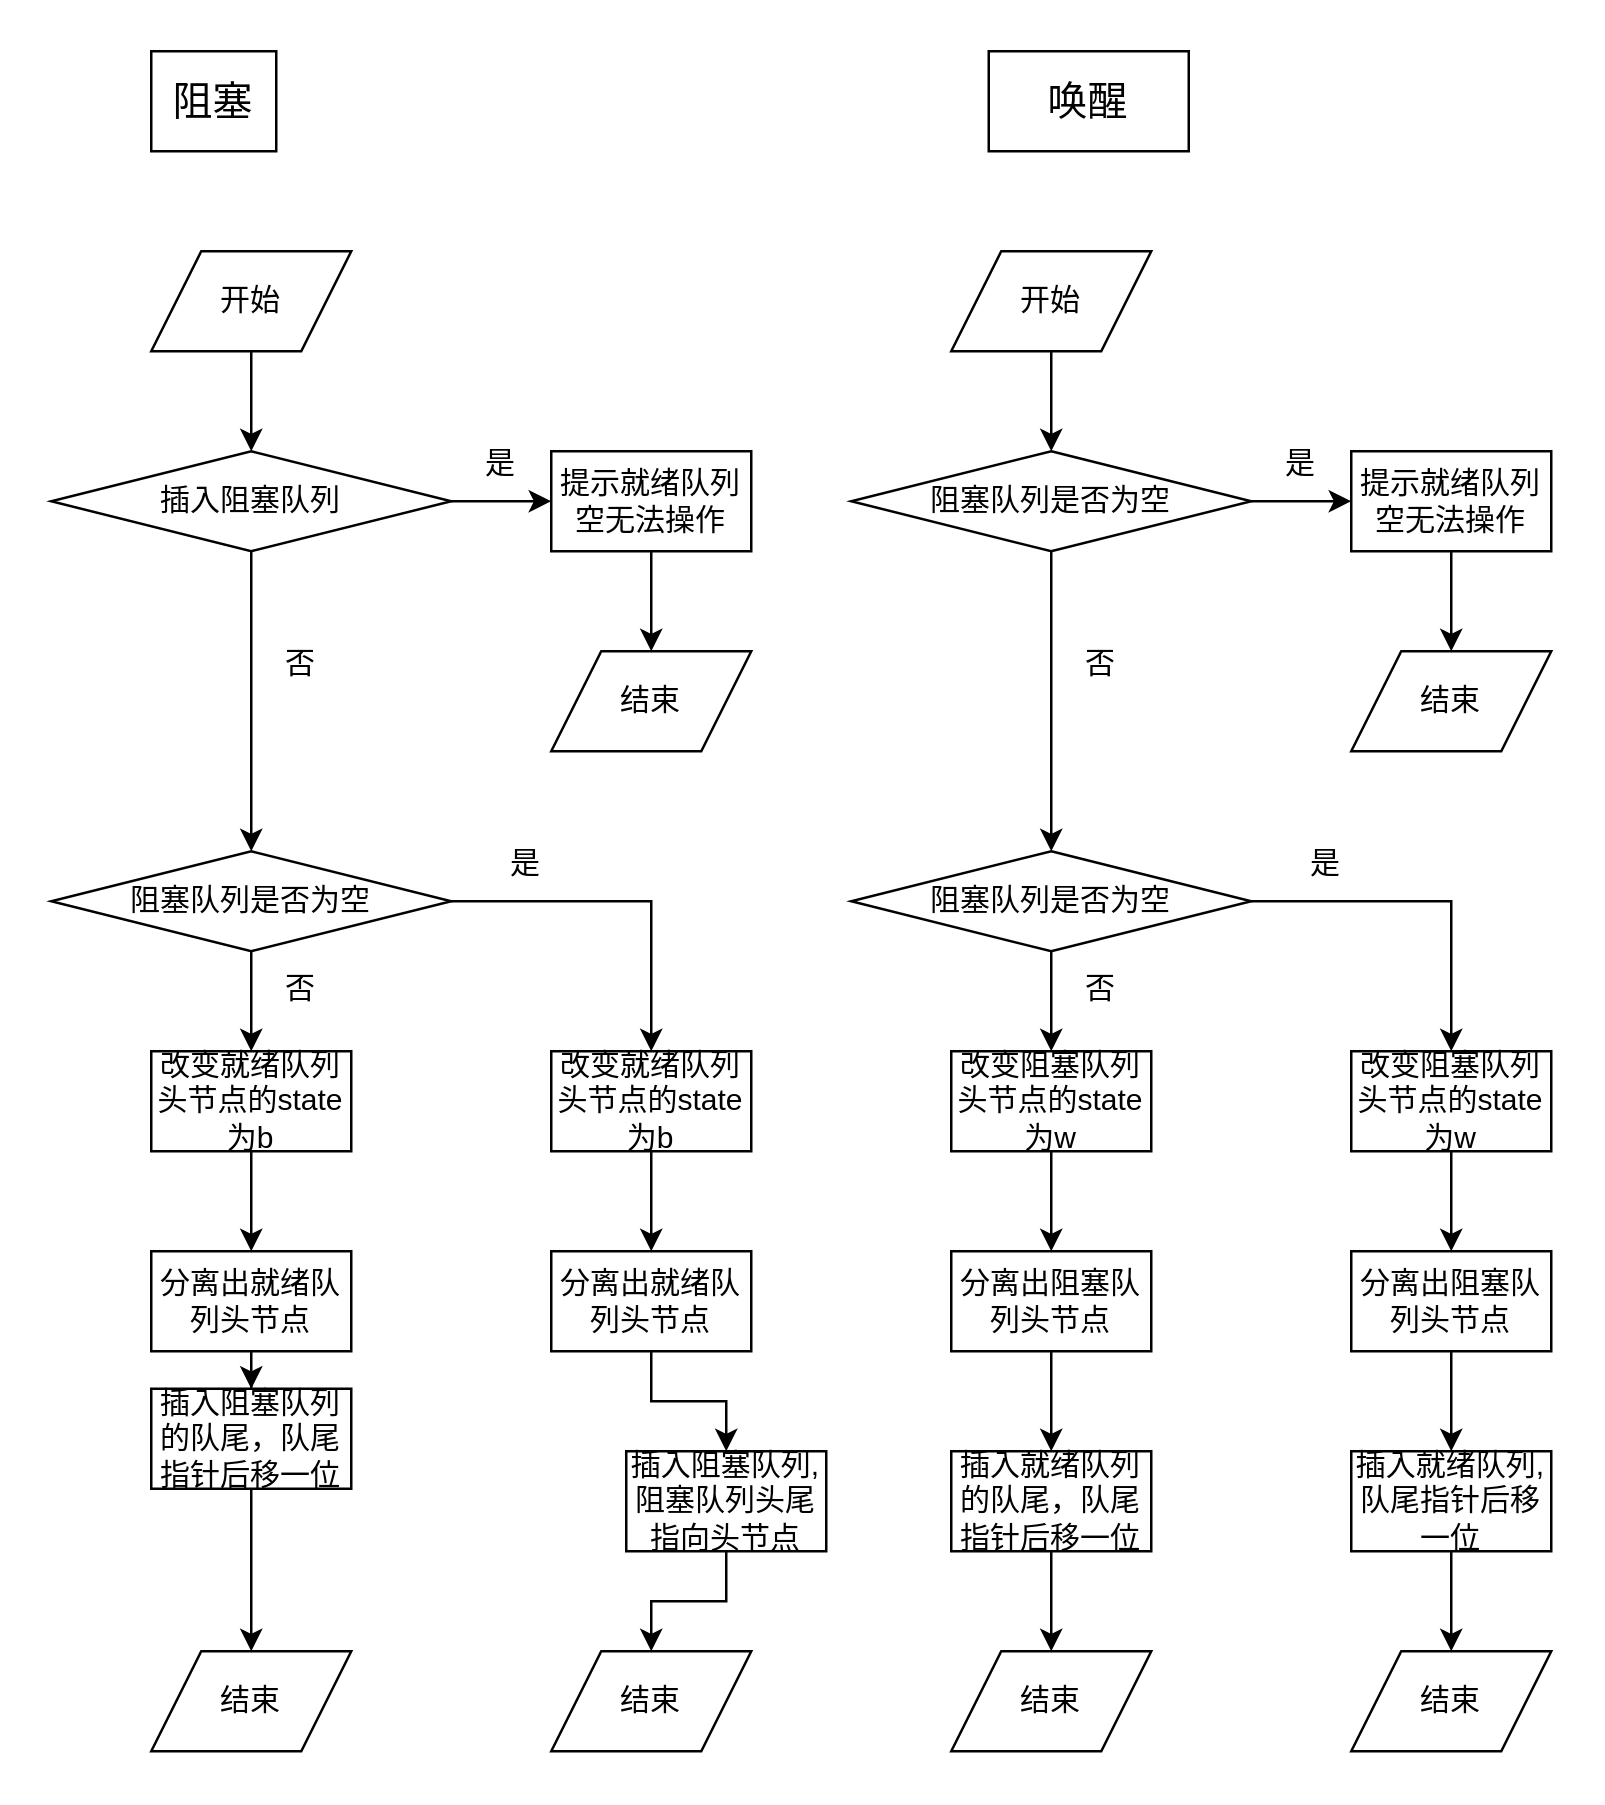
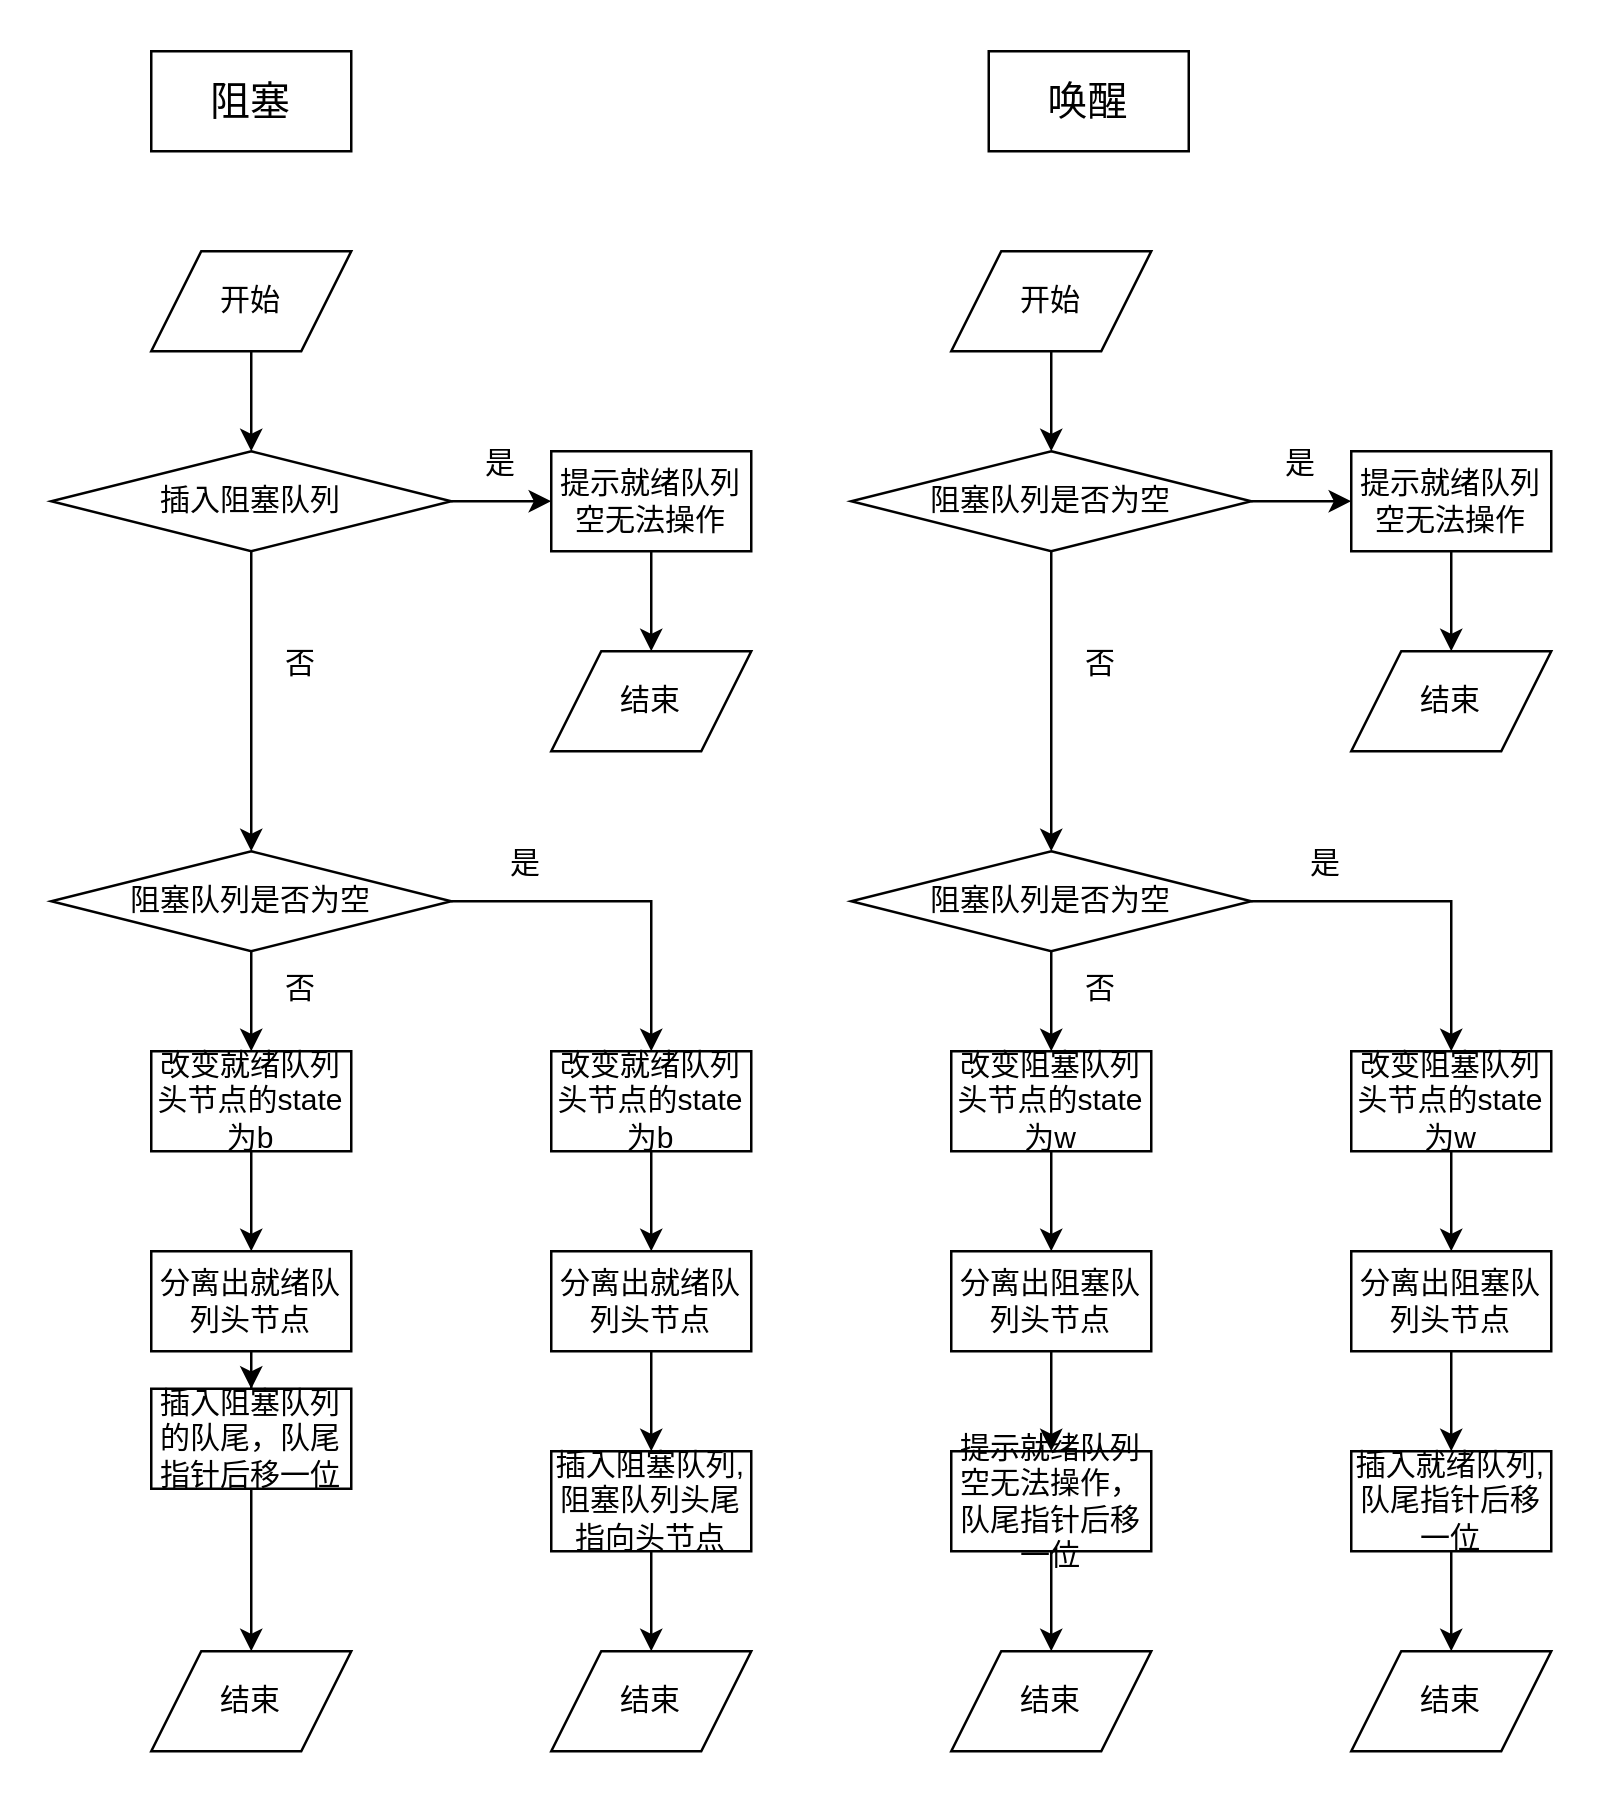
(214, 101) -> (251, 101)
(726, 1501) -> (651, 1501)
(1051, 1501) -> (1051, 1501)
